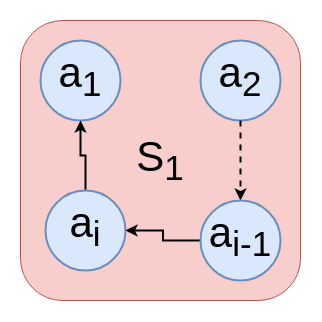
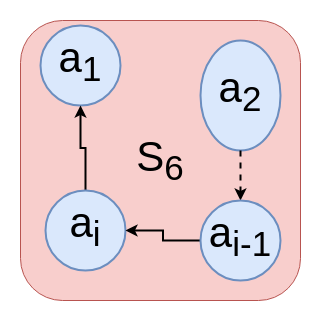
(81, 81) -> (81, 66)
(241, 81) -> (241, 96)
(161, 161) -> (161, 161)
